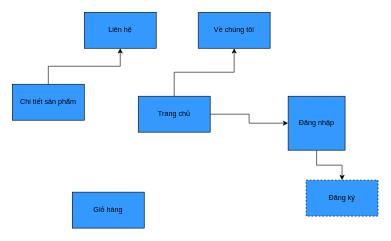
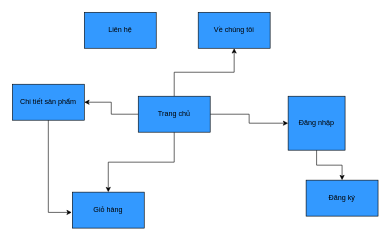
(48, 66) -> (56, 213)
none -> (111, 114)
none -> (108, 162)
(342, 198) -> (342, 198)
